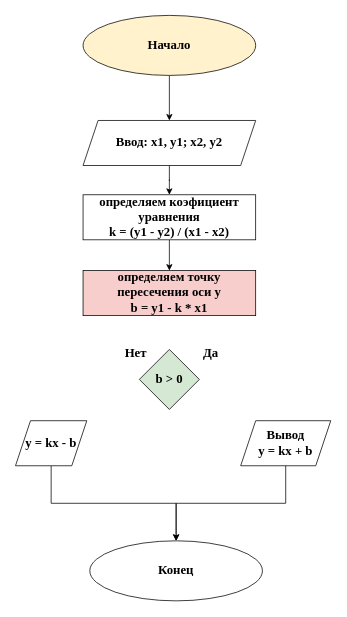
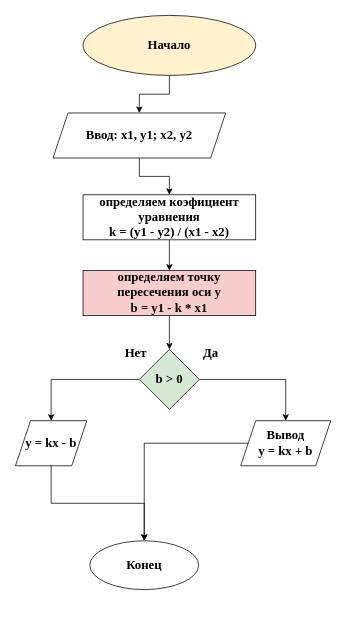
(169, 143) -> (139, 135)
none -> (169, 330)
none -> (94, 379)
none -> (260, 379)
(176, 570) -> (144, 565)
